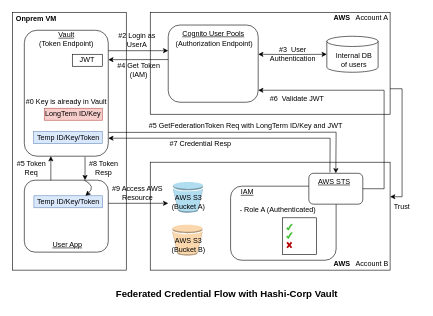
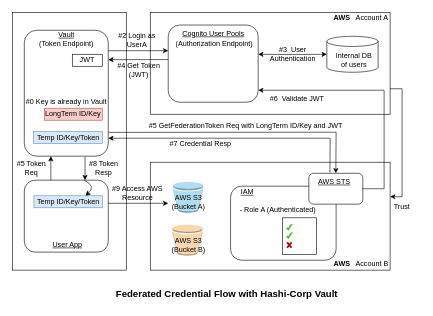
(36, 19) -> none
(139, 70) -> (139, 70)
